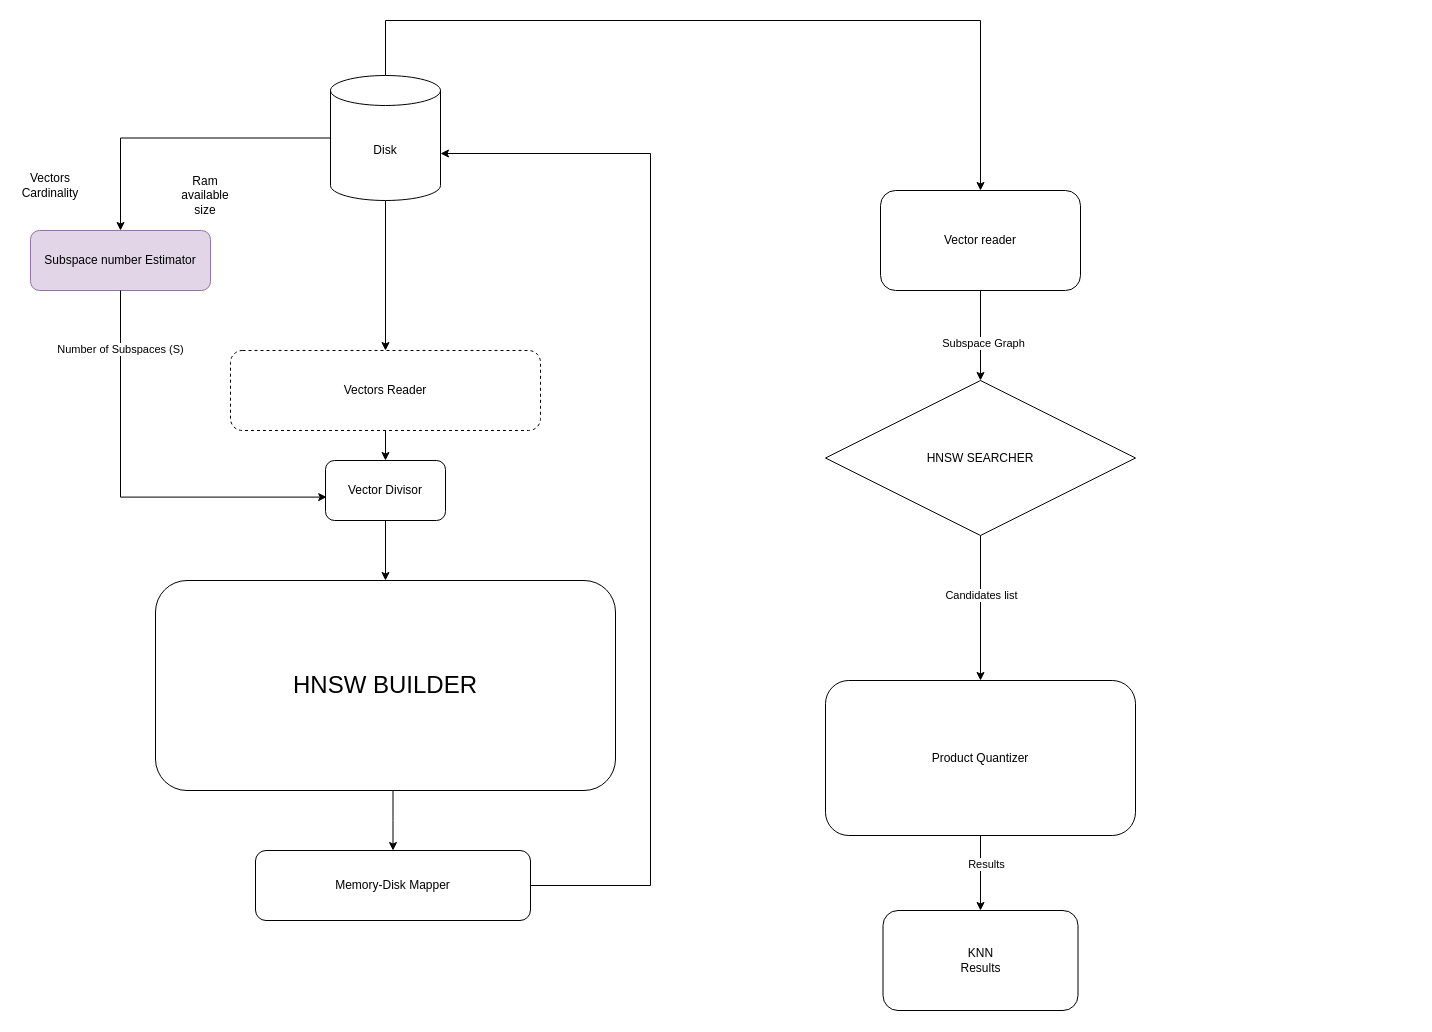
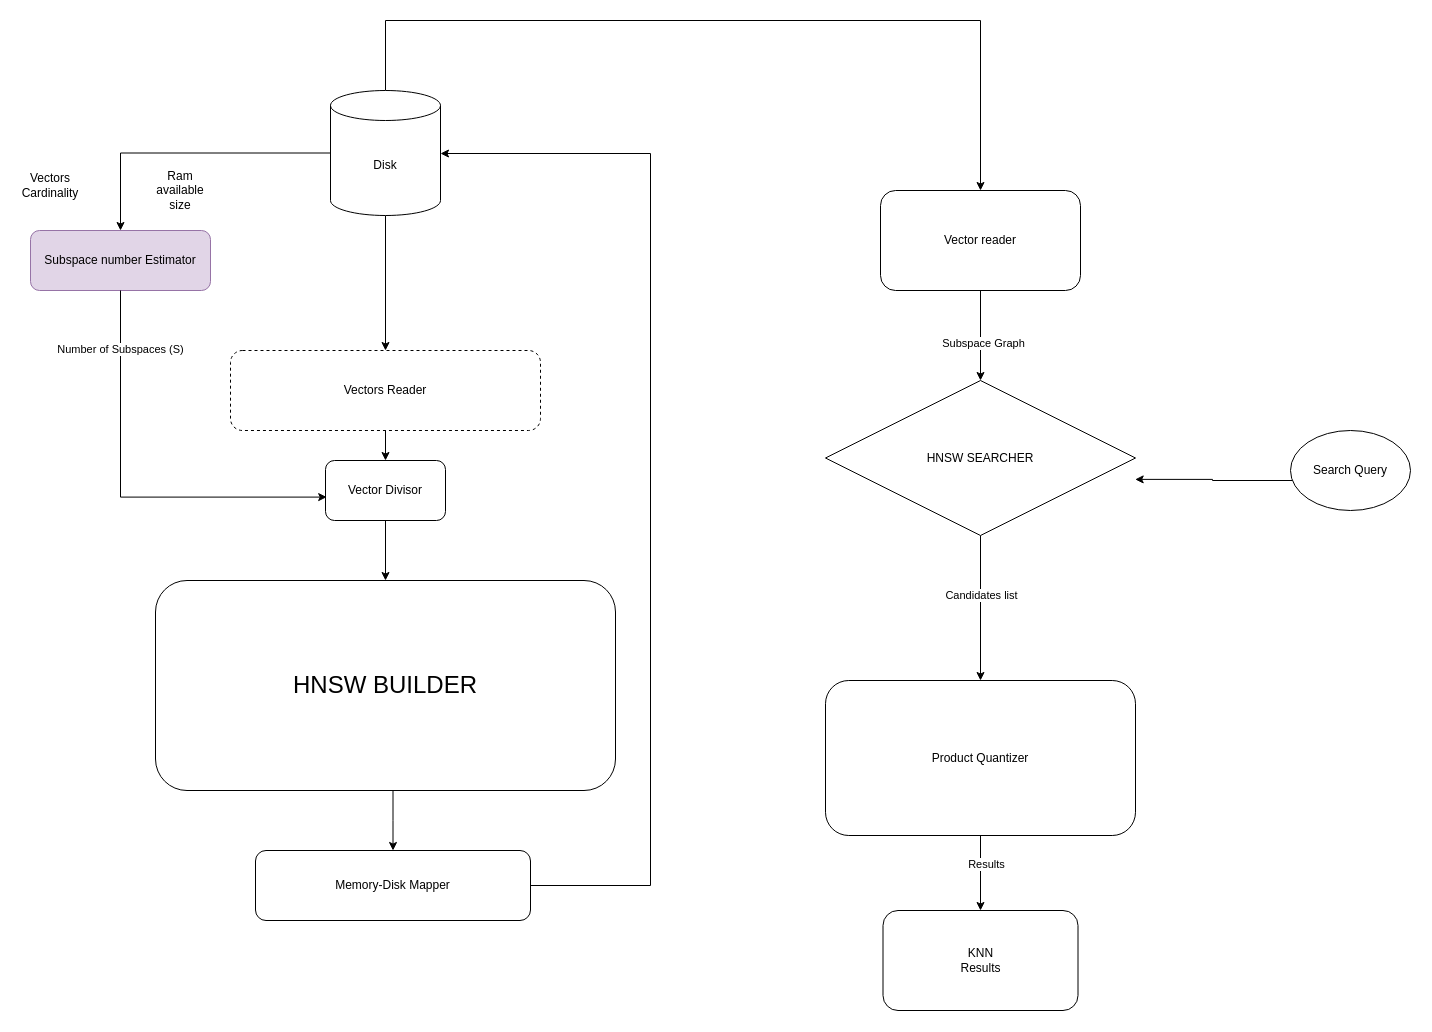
(386, 138) -> (386, 153)
(206, 196) -> (181, 191)
none -> (1351, 471)
none -> (1217, 481)
